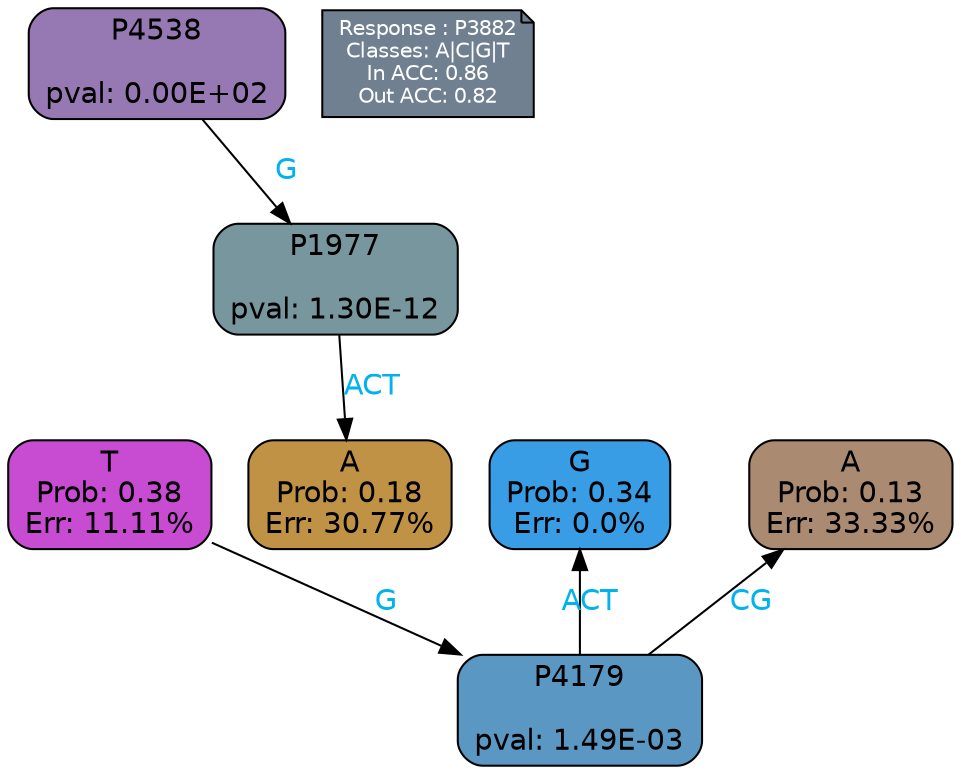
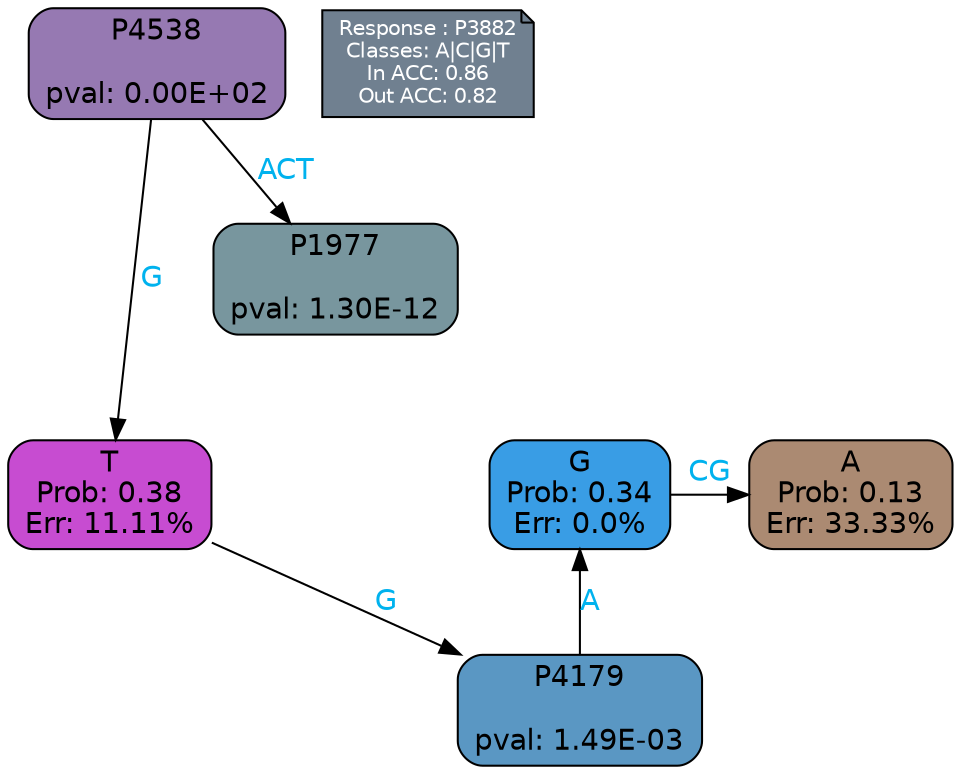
(286, 171) -> (286, 171)
none -> (134, 270)
(350, 495) -> none
(590, 602) -> (590, 602)
(707, 609) -> (699, 495)
